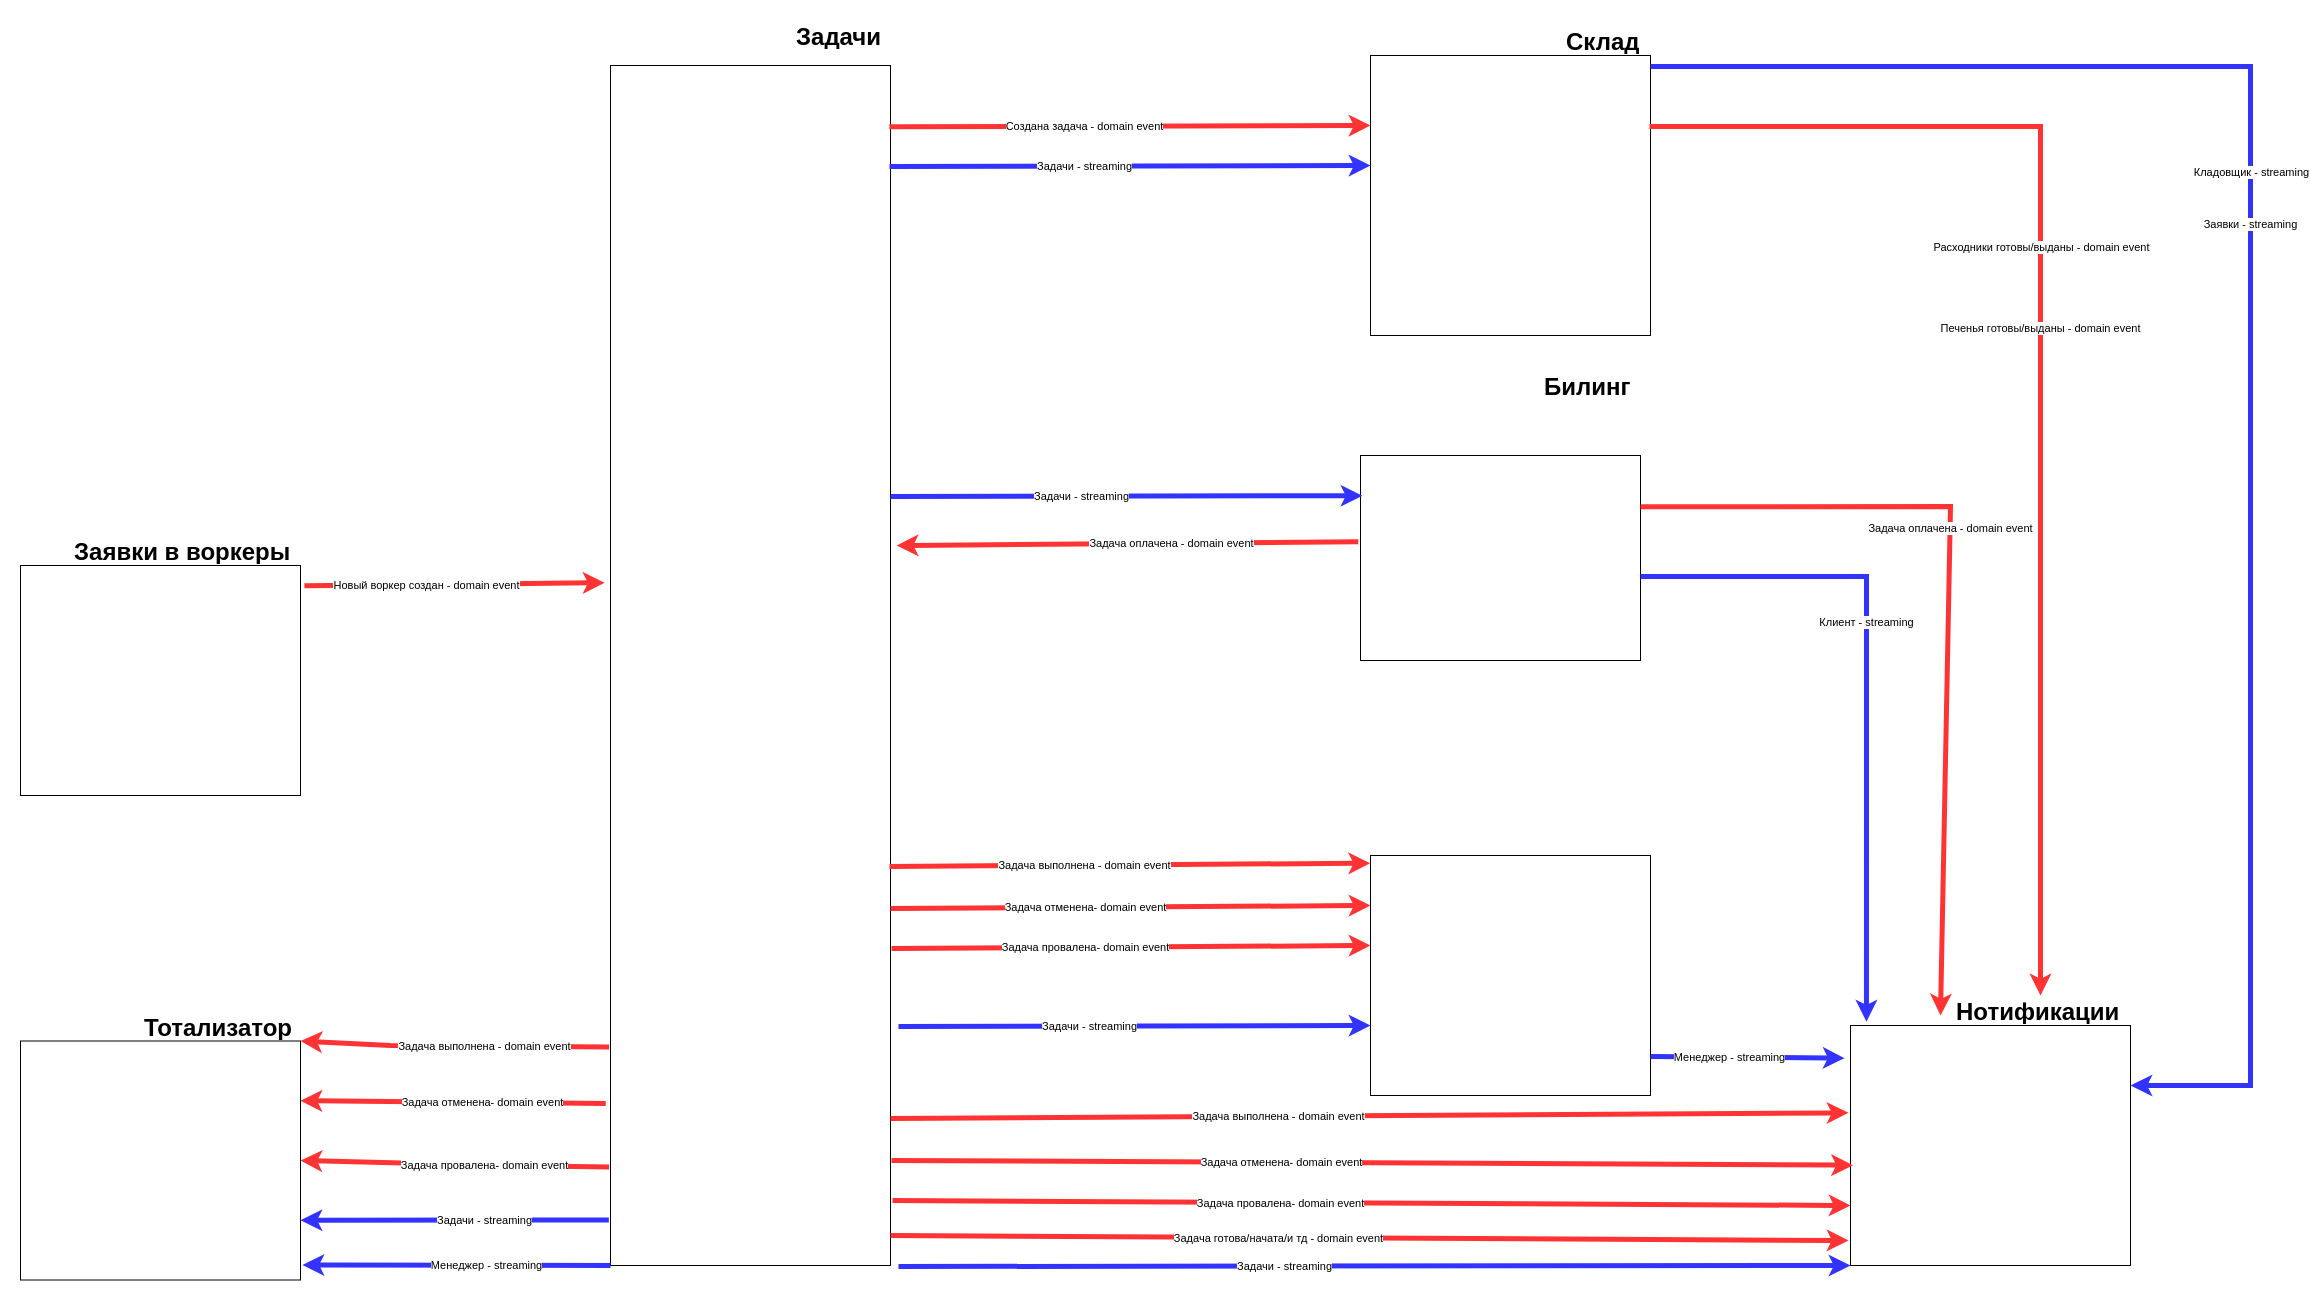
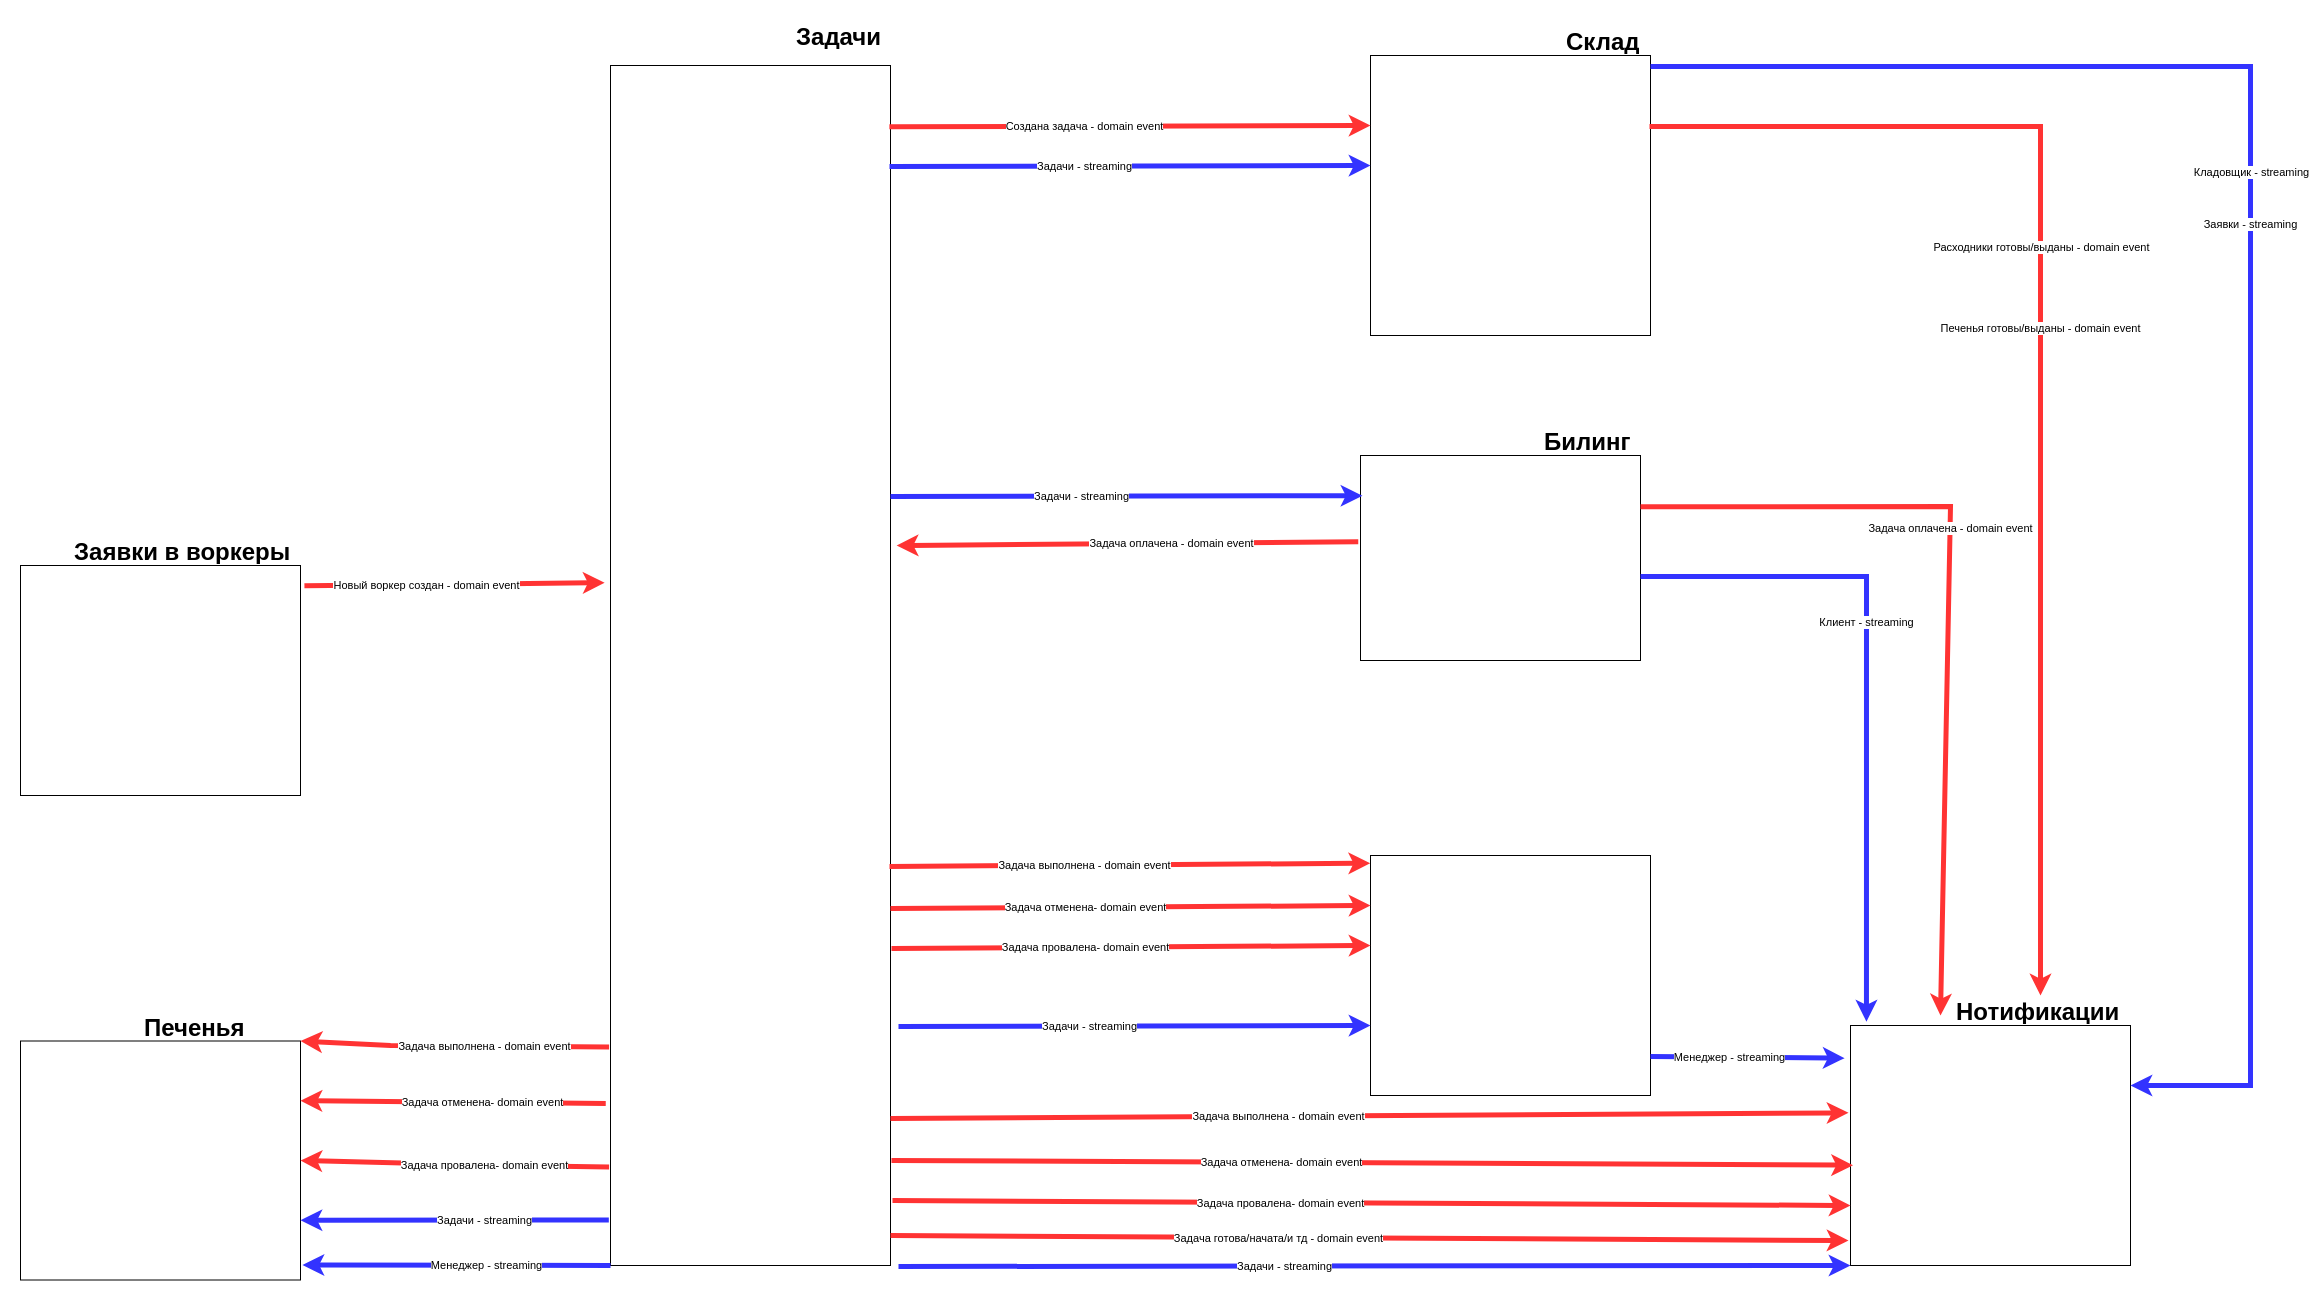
(1590, 386) -> (1590, 441)
(181, 1027) -> (168, 1027)
